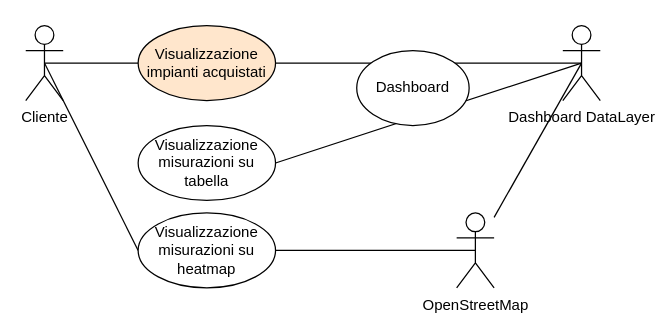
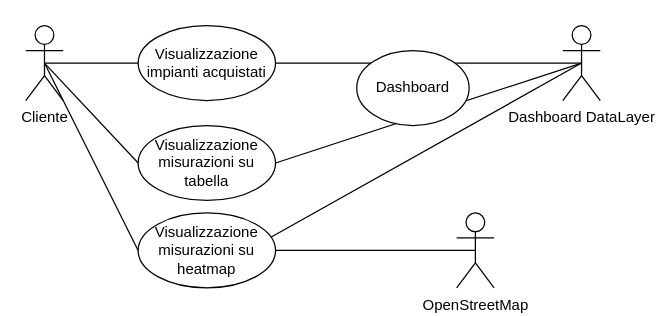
(207, 63) -> (207, 63)
none -> (95, 117)
(528, 158) -> (424, 151)
